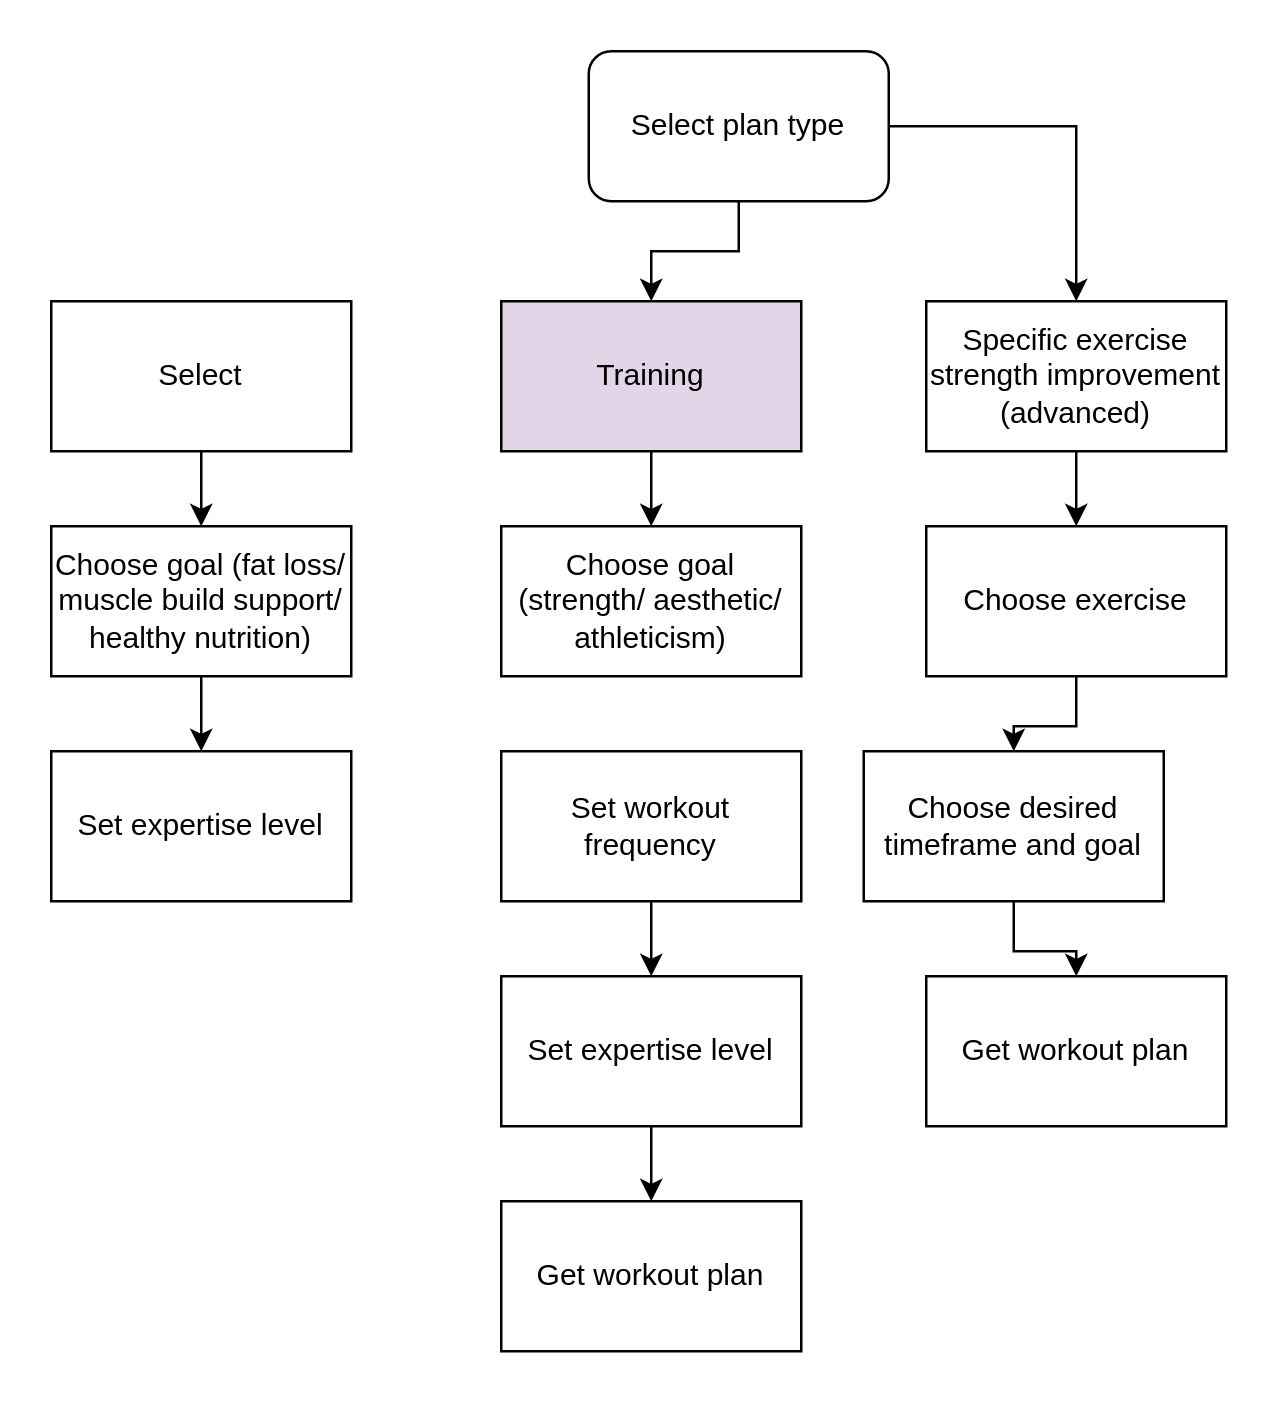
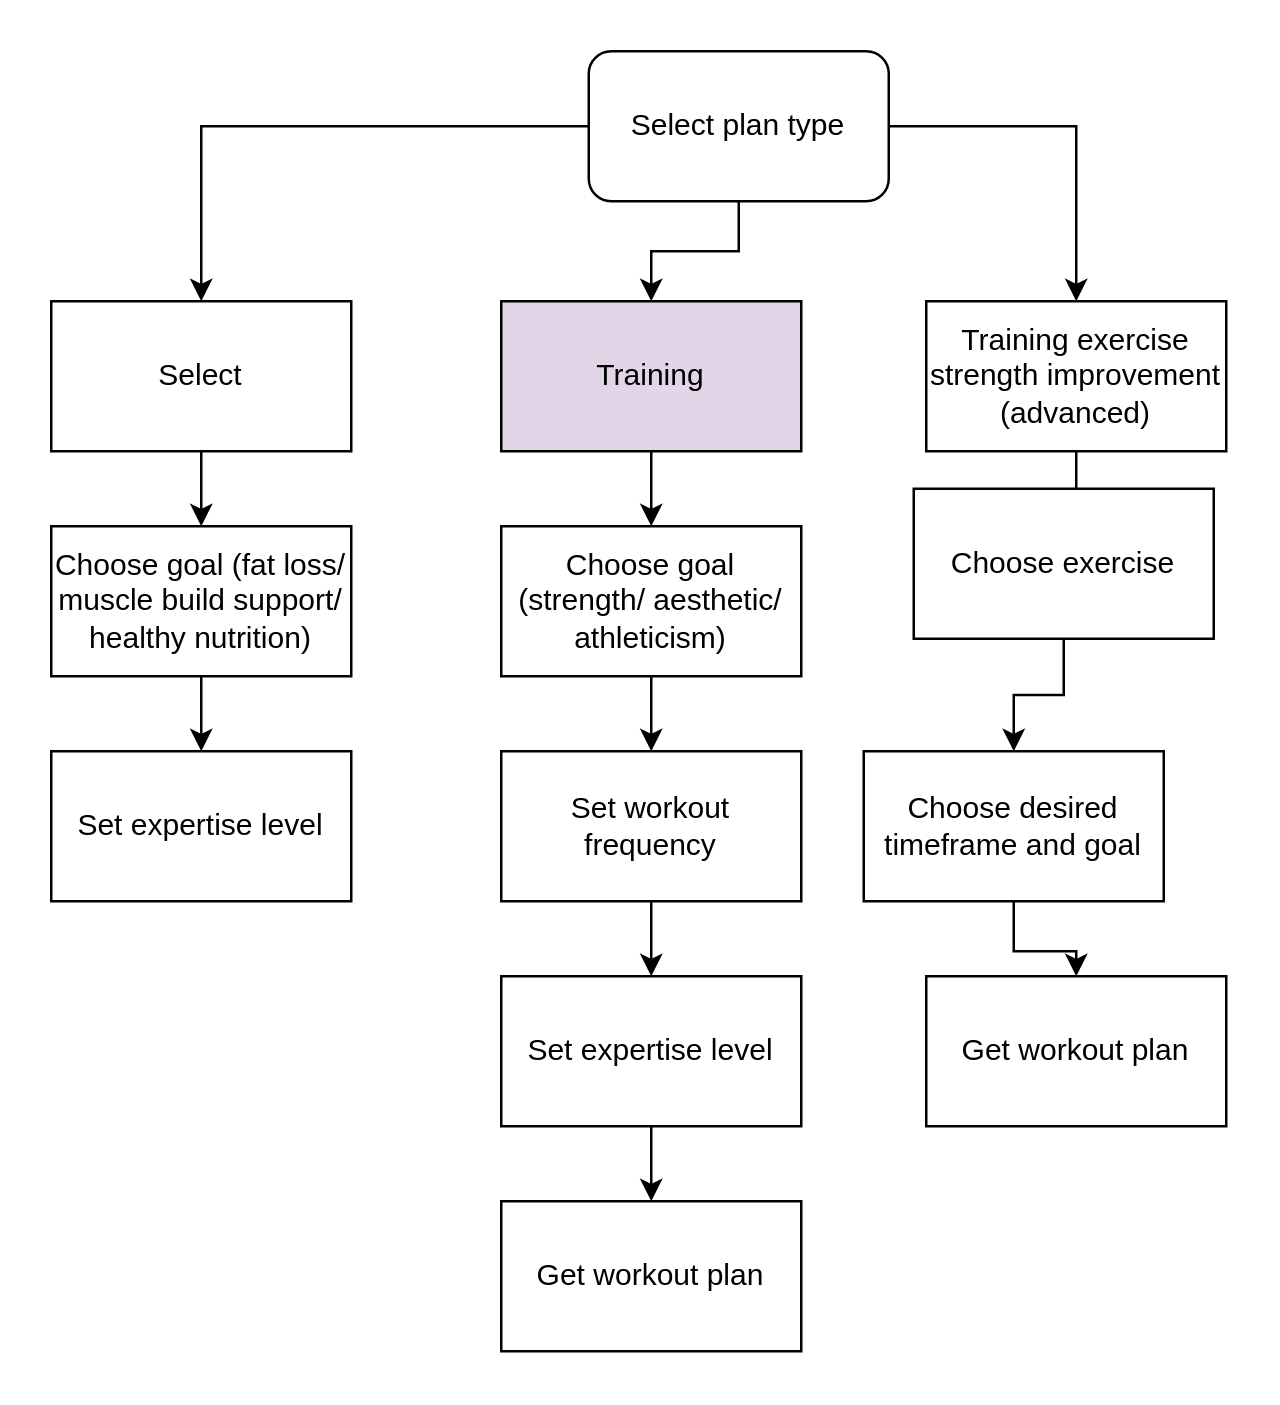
none -> (315, 126)
(1076, 376) -> (1076, 376)
(1076, 601) -> (1064, 564)
none -> (651, 722)
